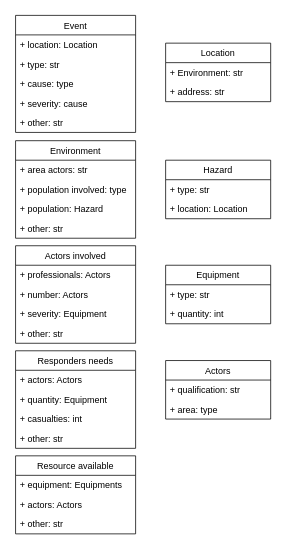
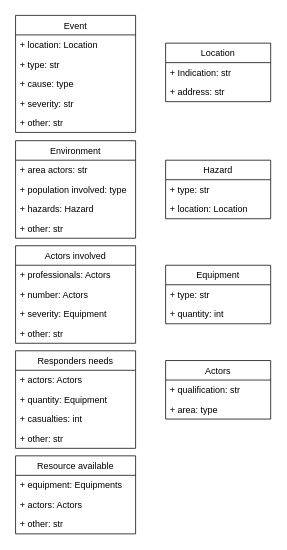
(210, 73) -> (206, 73)
(58, 104) -> (53, 104)
(64, 209) -> (59, 209)
